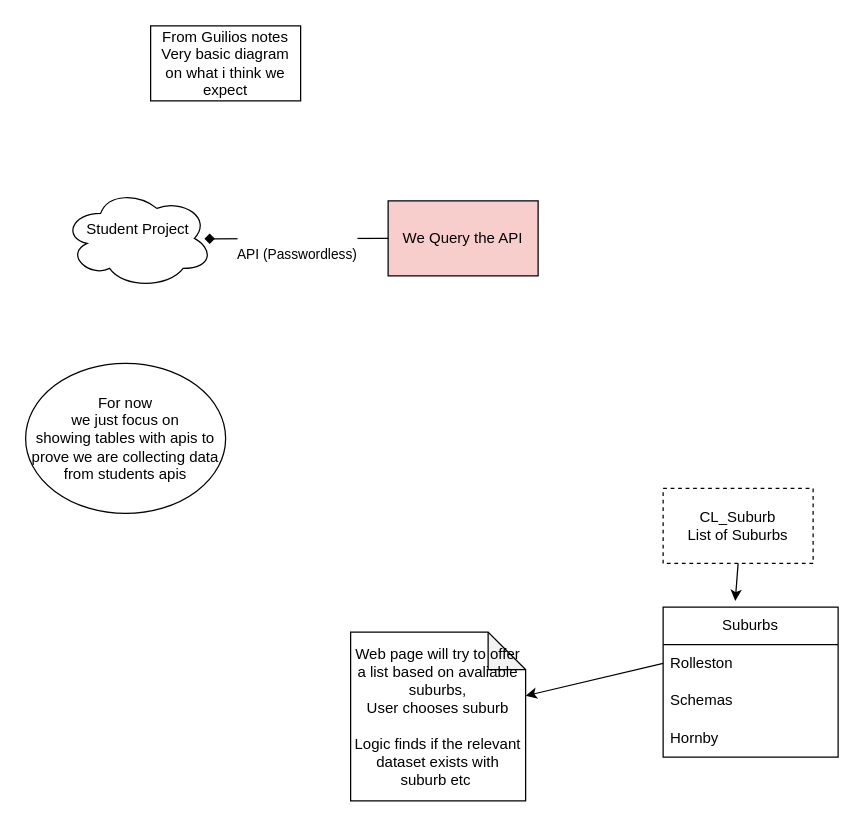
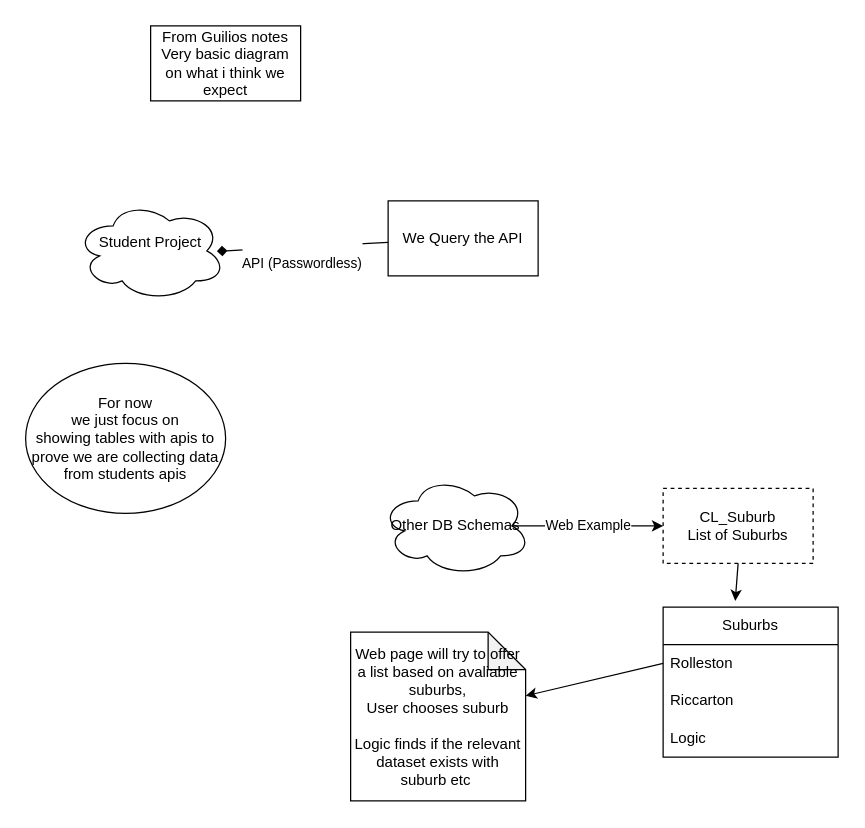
(138, 238) -> (151, 251)
(463, 238) -> (463, 238)
none -> (456, 526)
none -> (583, 526)
(700, 701) -> (706, 701)
(696, 738) -> (690, 738)
